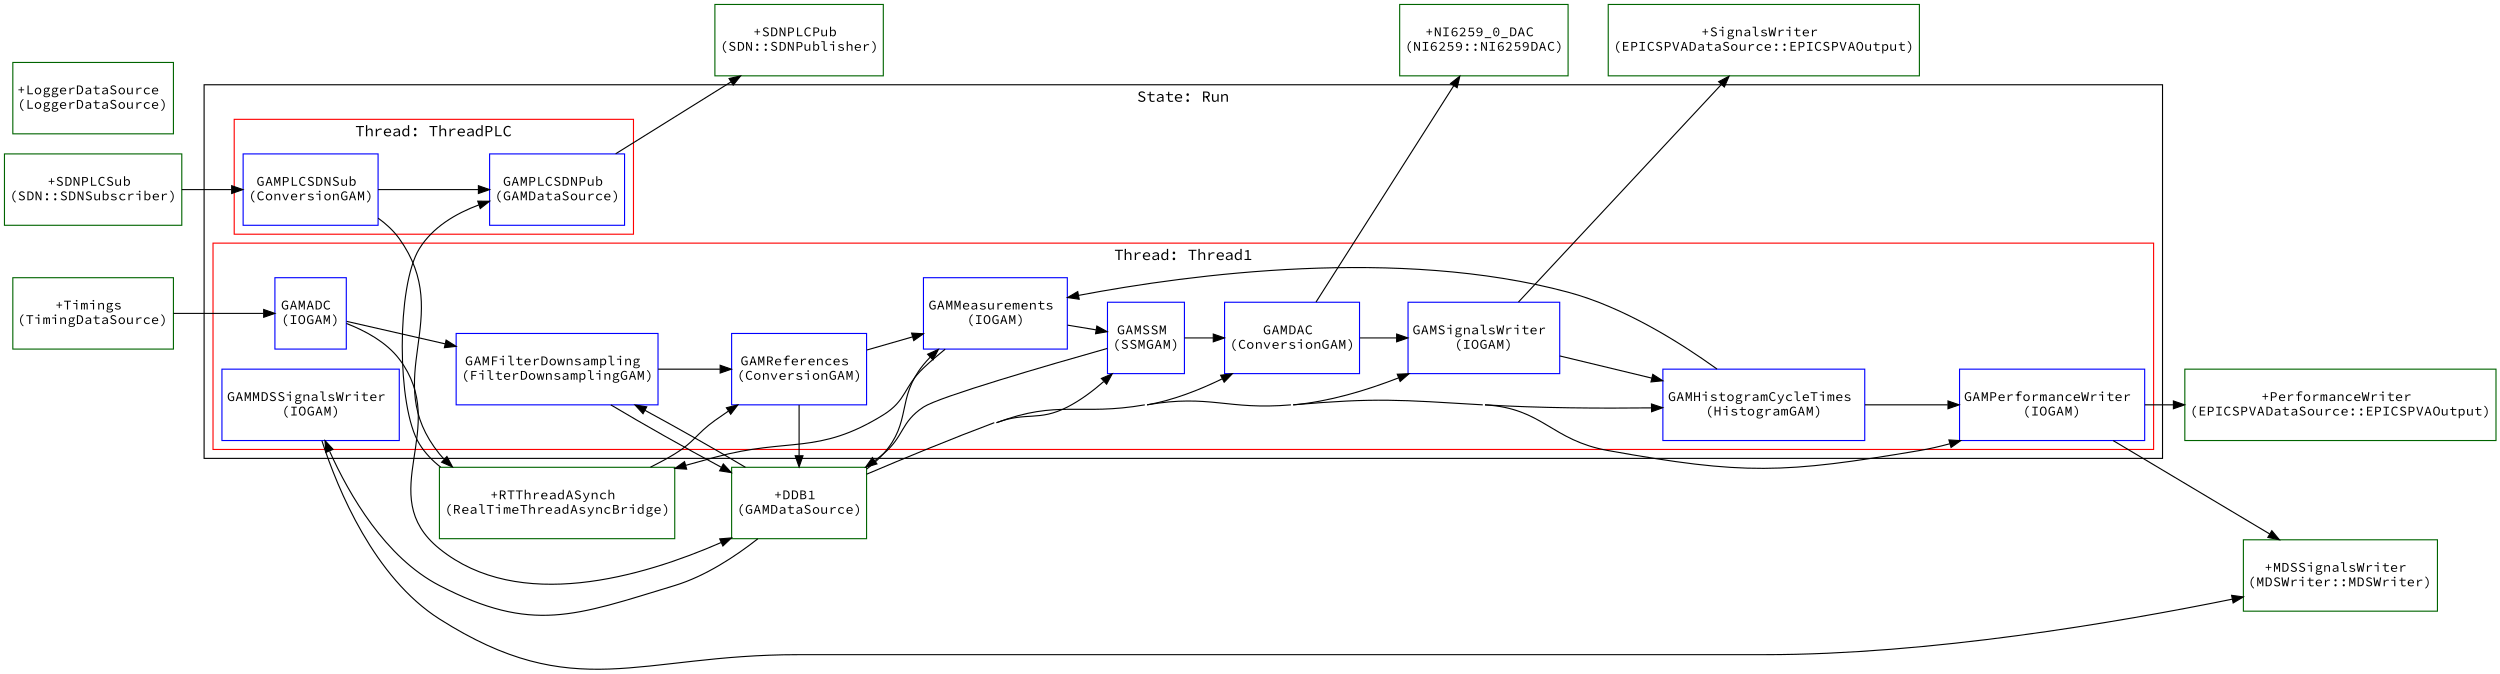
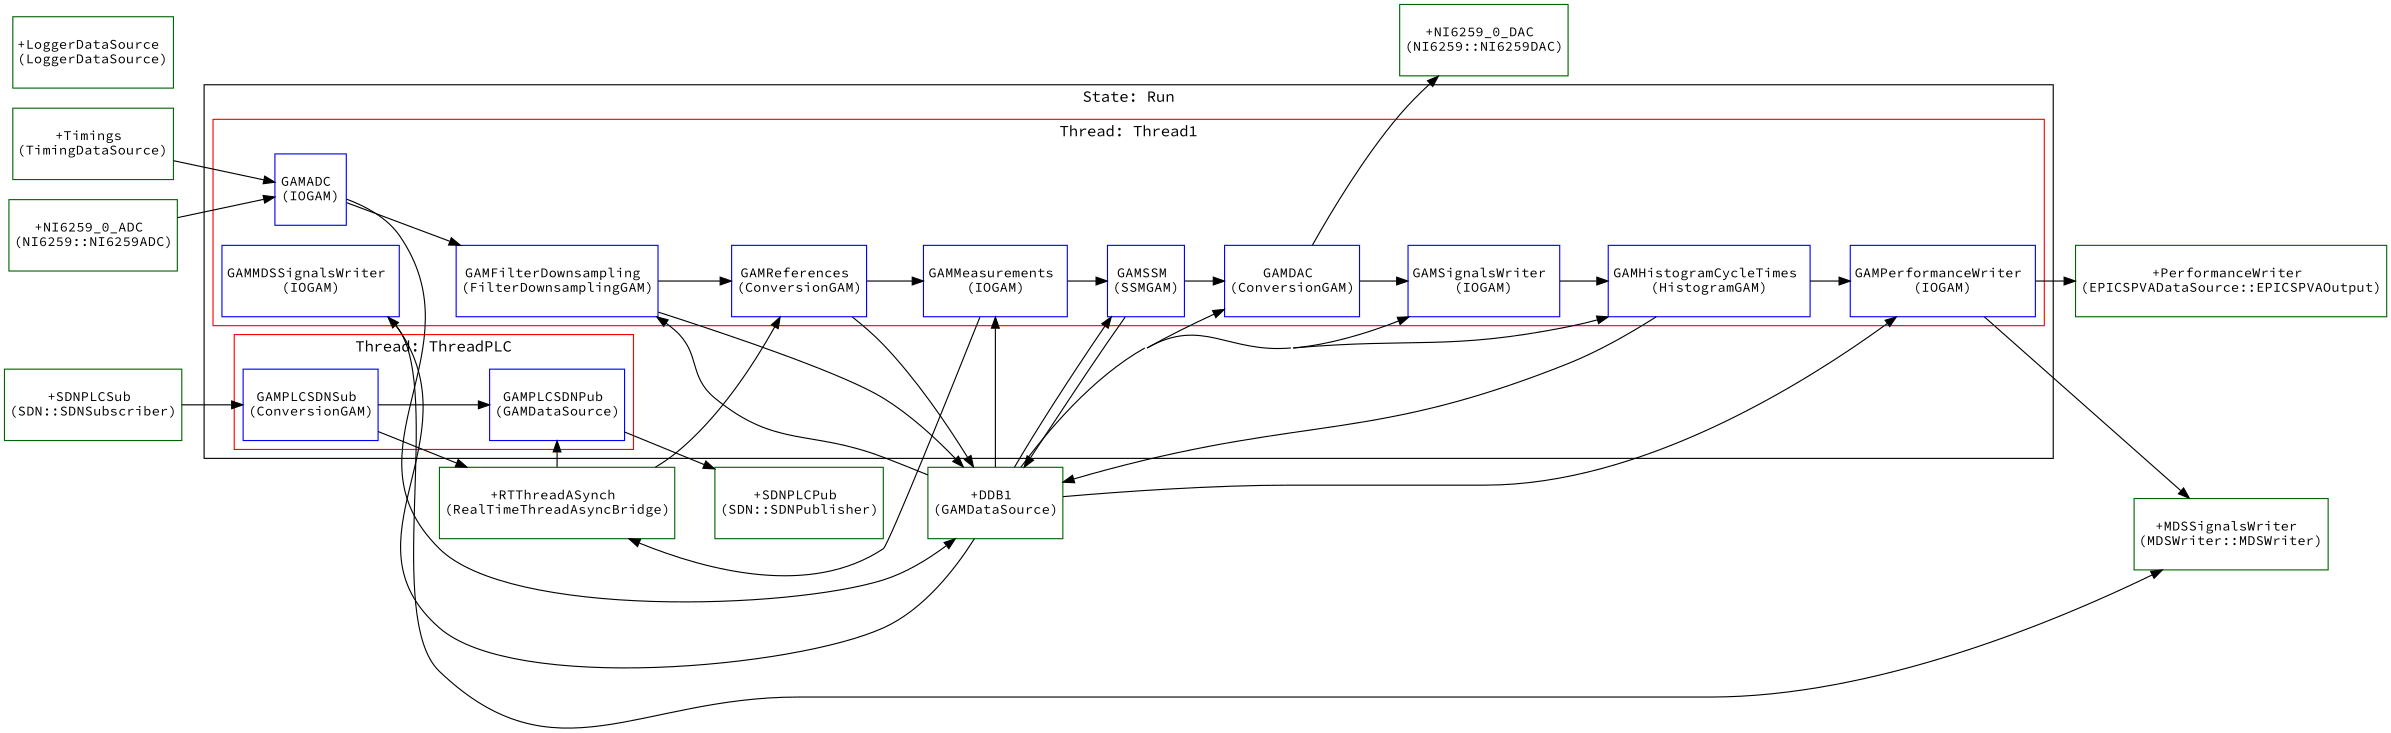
(1764, 40) -> none
none -> (93, 235)
(1408, 269) -> (1372, 420)
